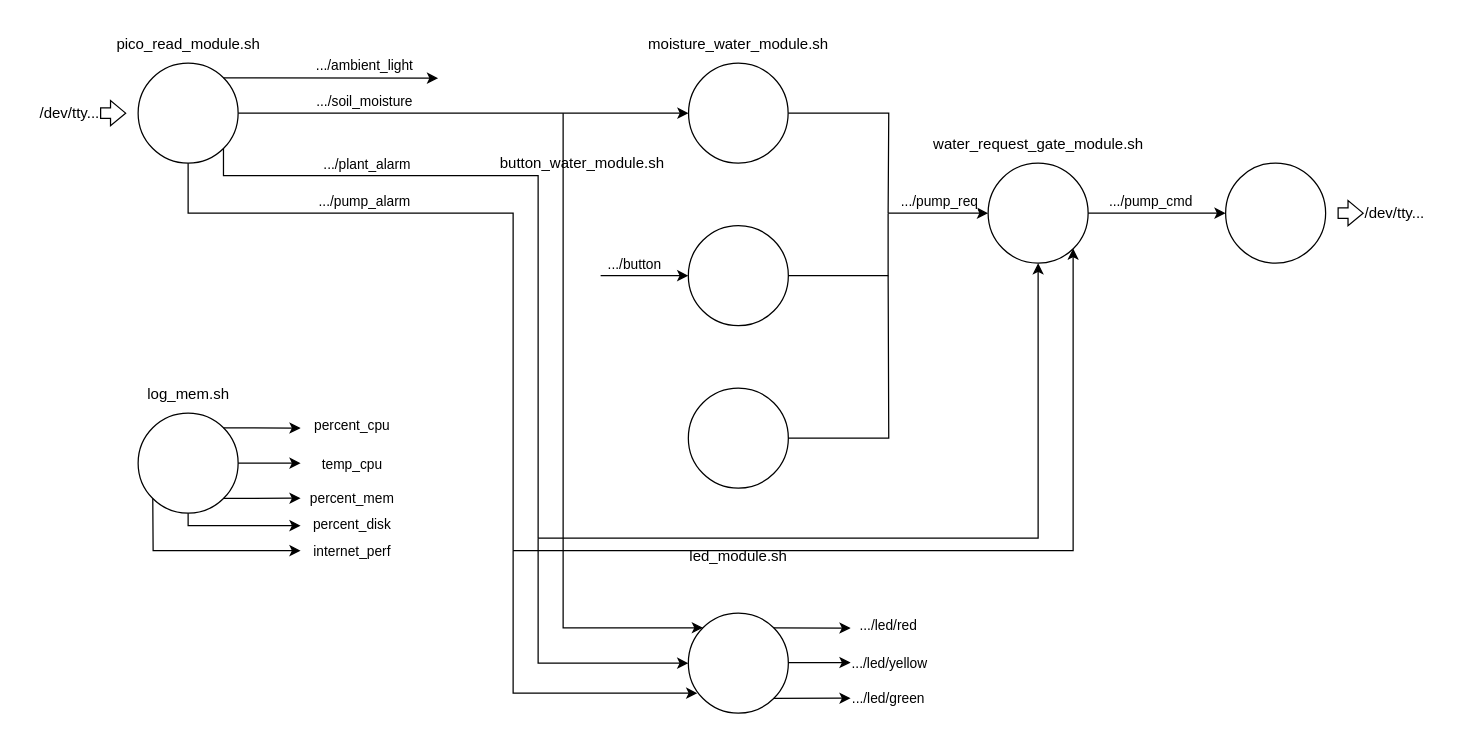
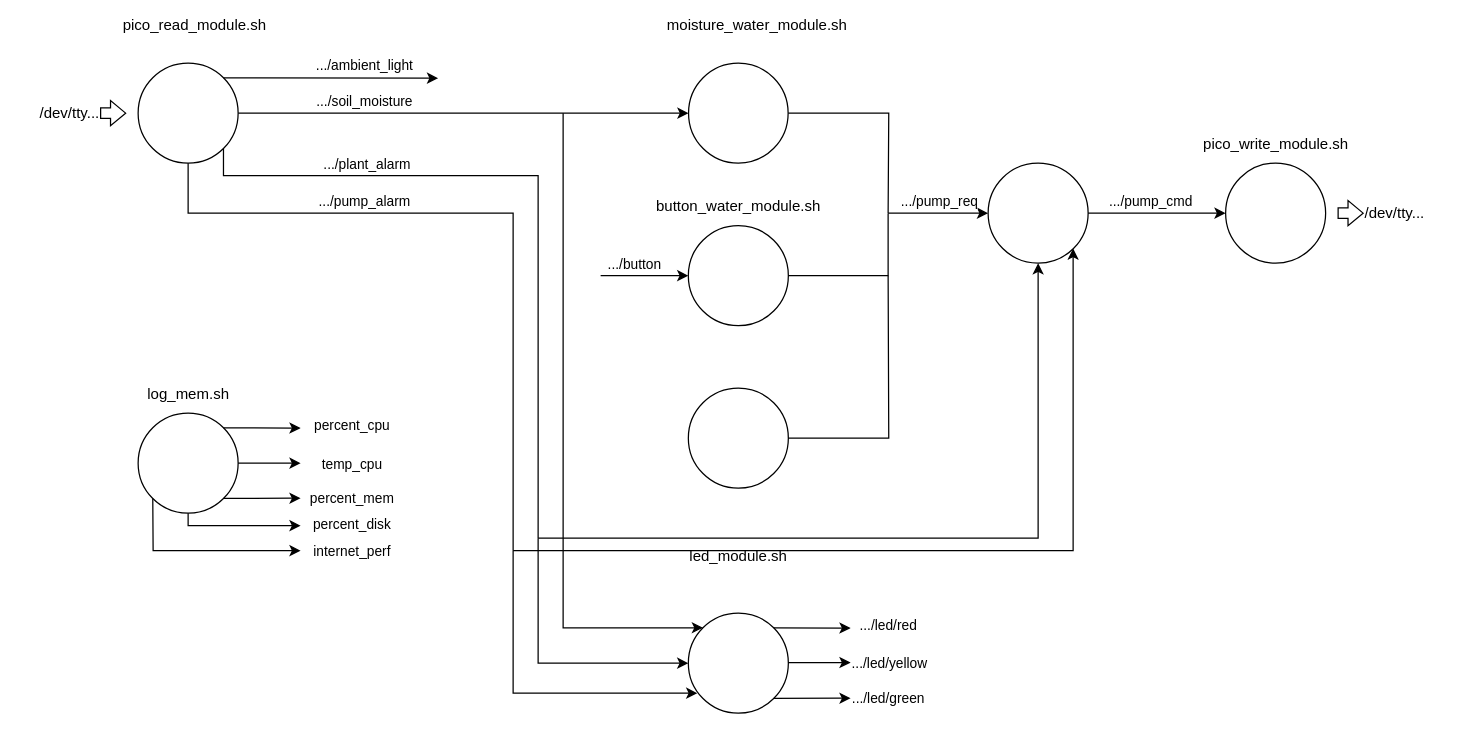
(188, 44) -> (194, 26)
(738, 44) -> (757, 26)
(1038, 144) -> none
none -> (1276, 144)
(582, 163) -> (738, 207)
